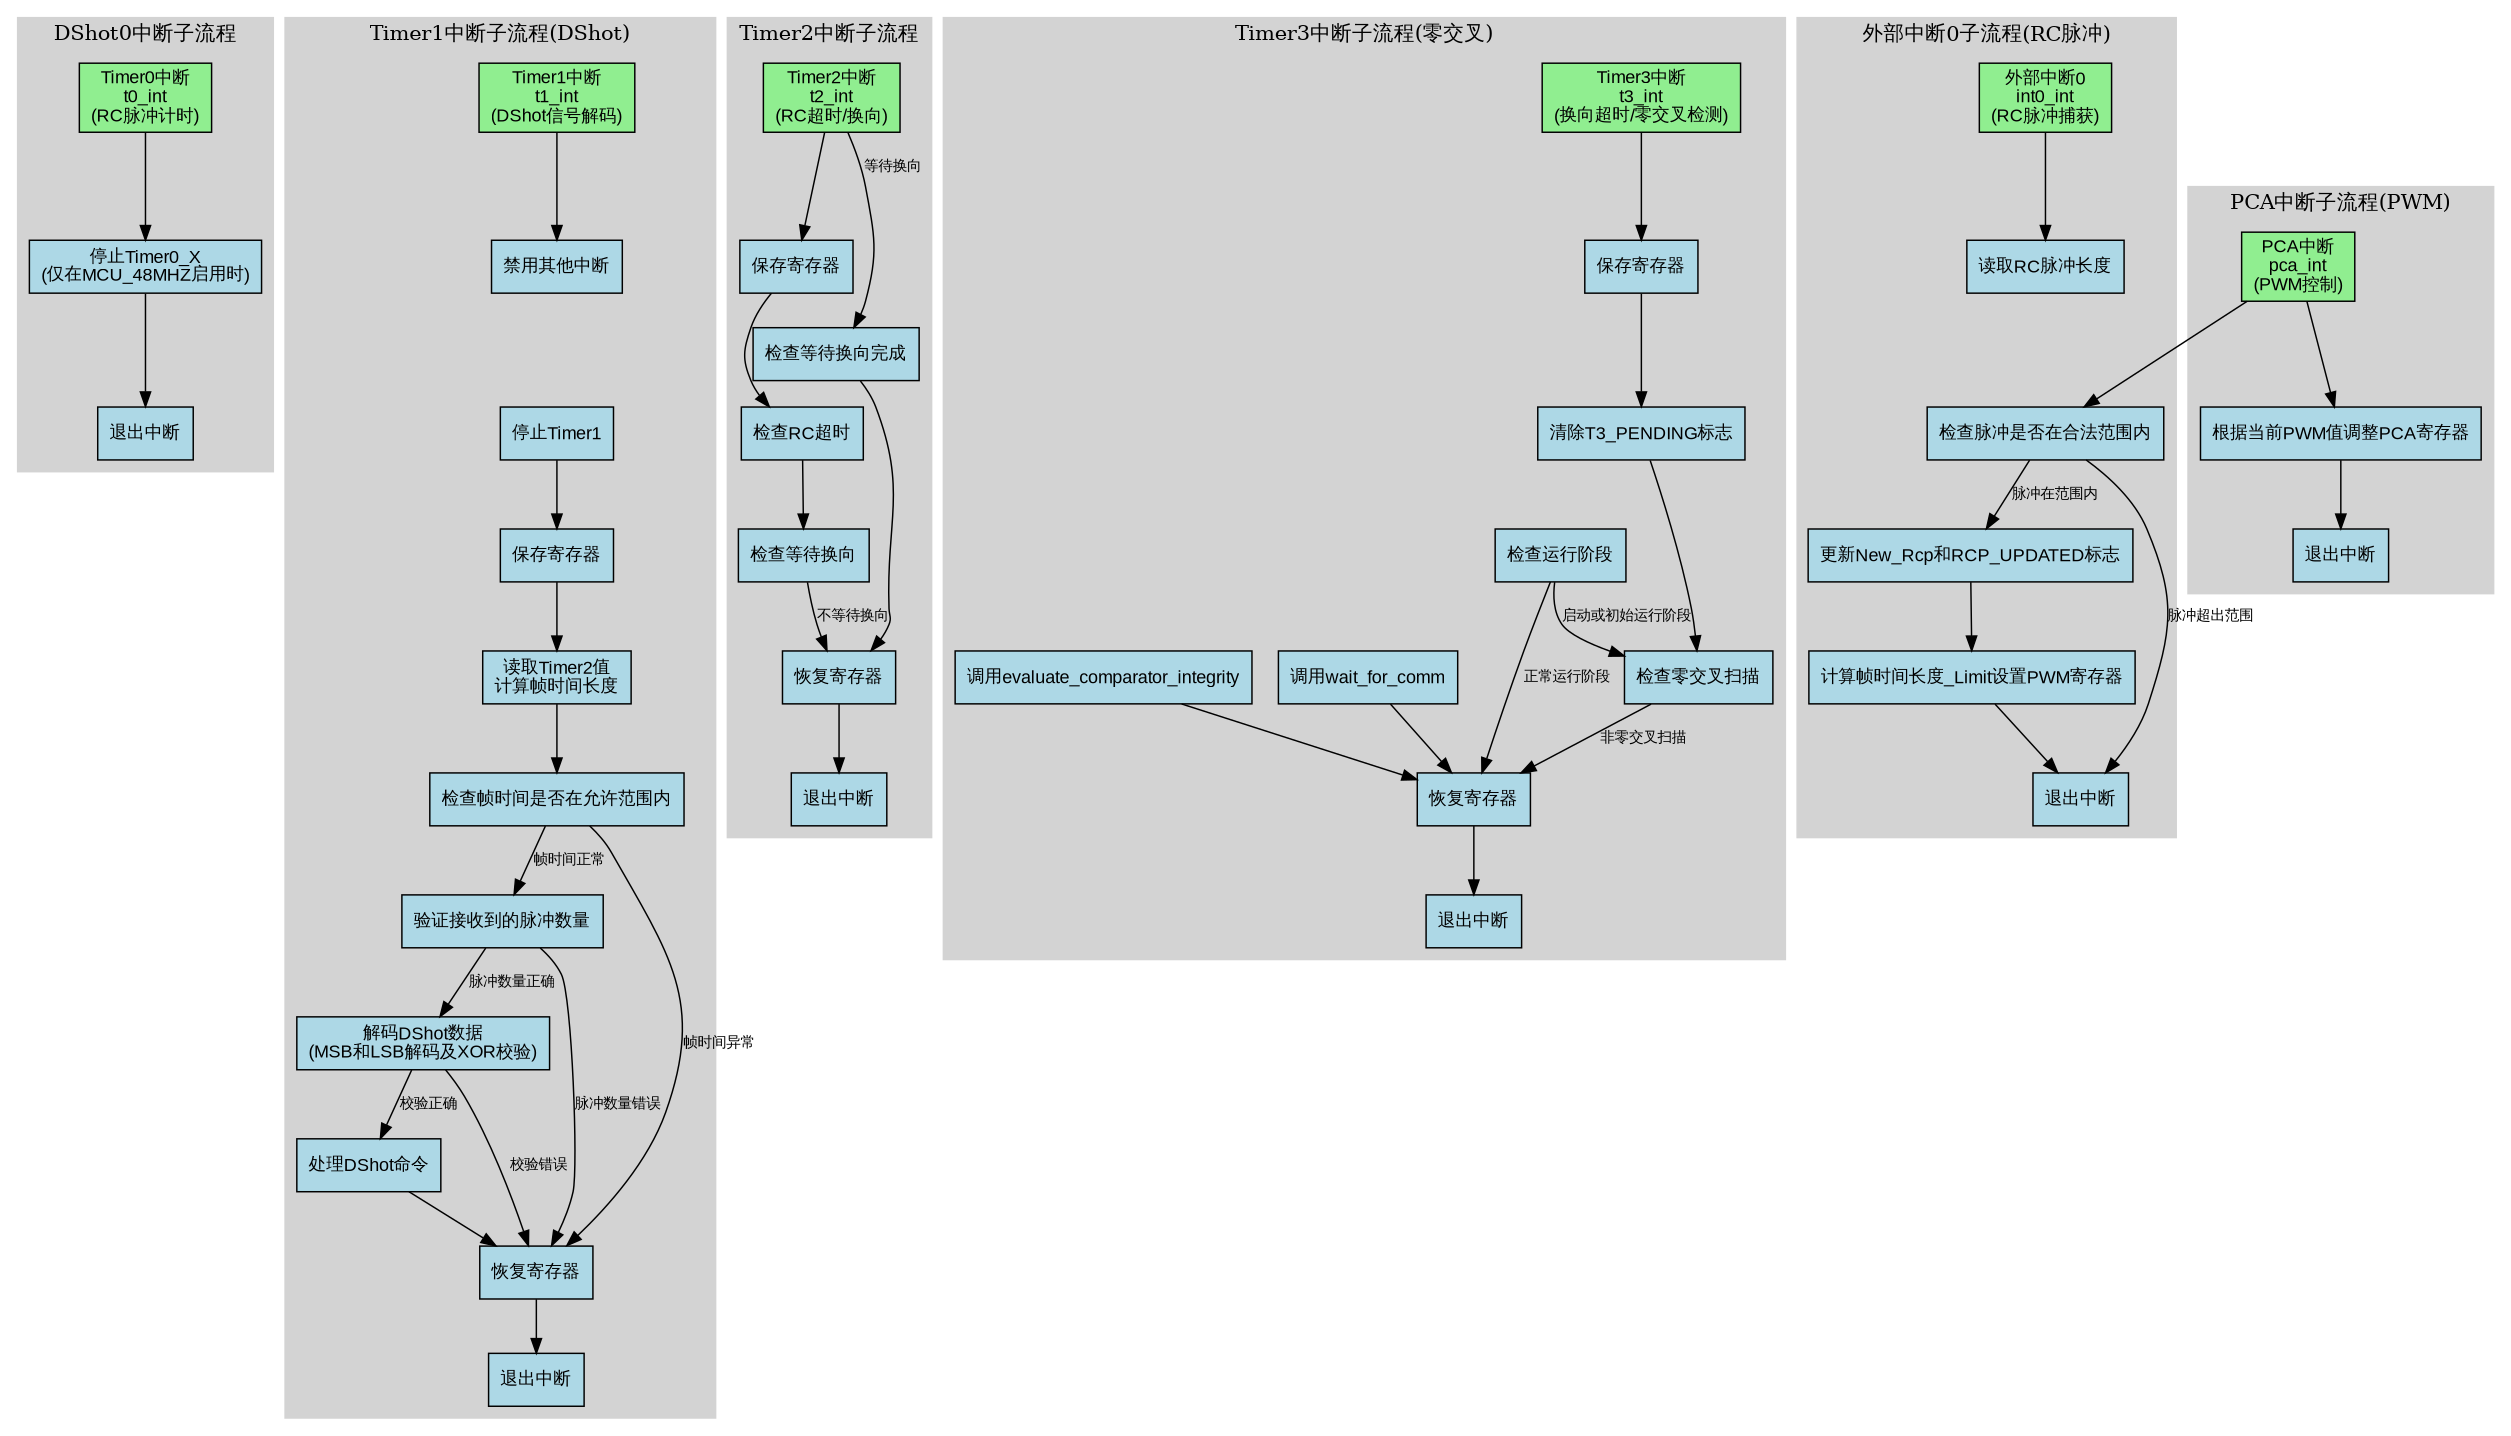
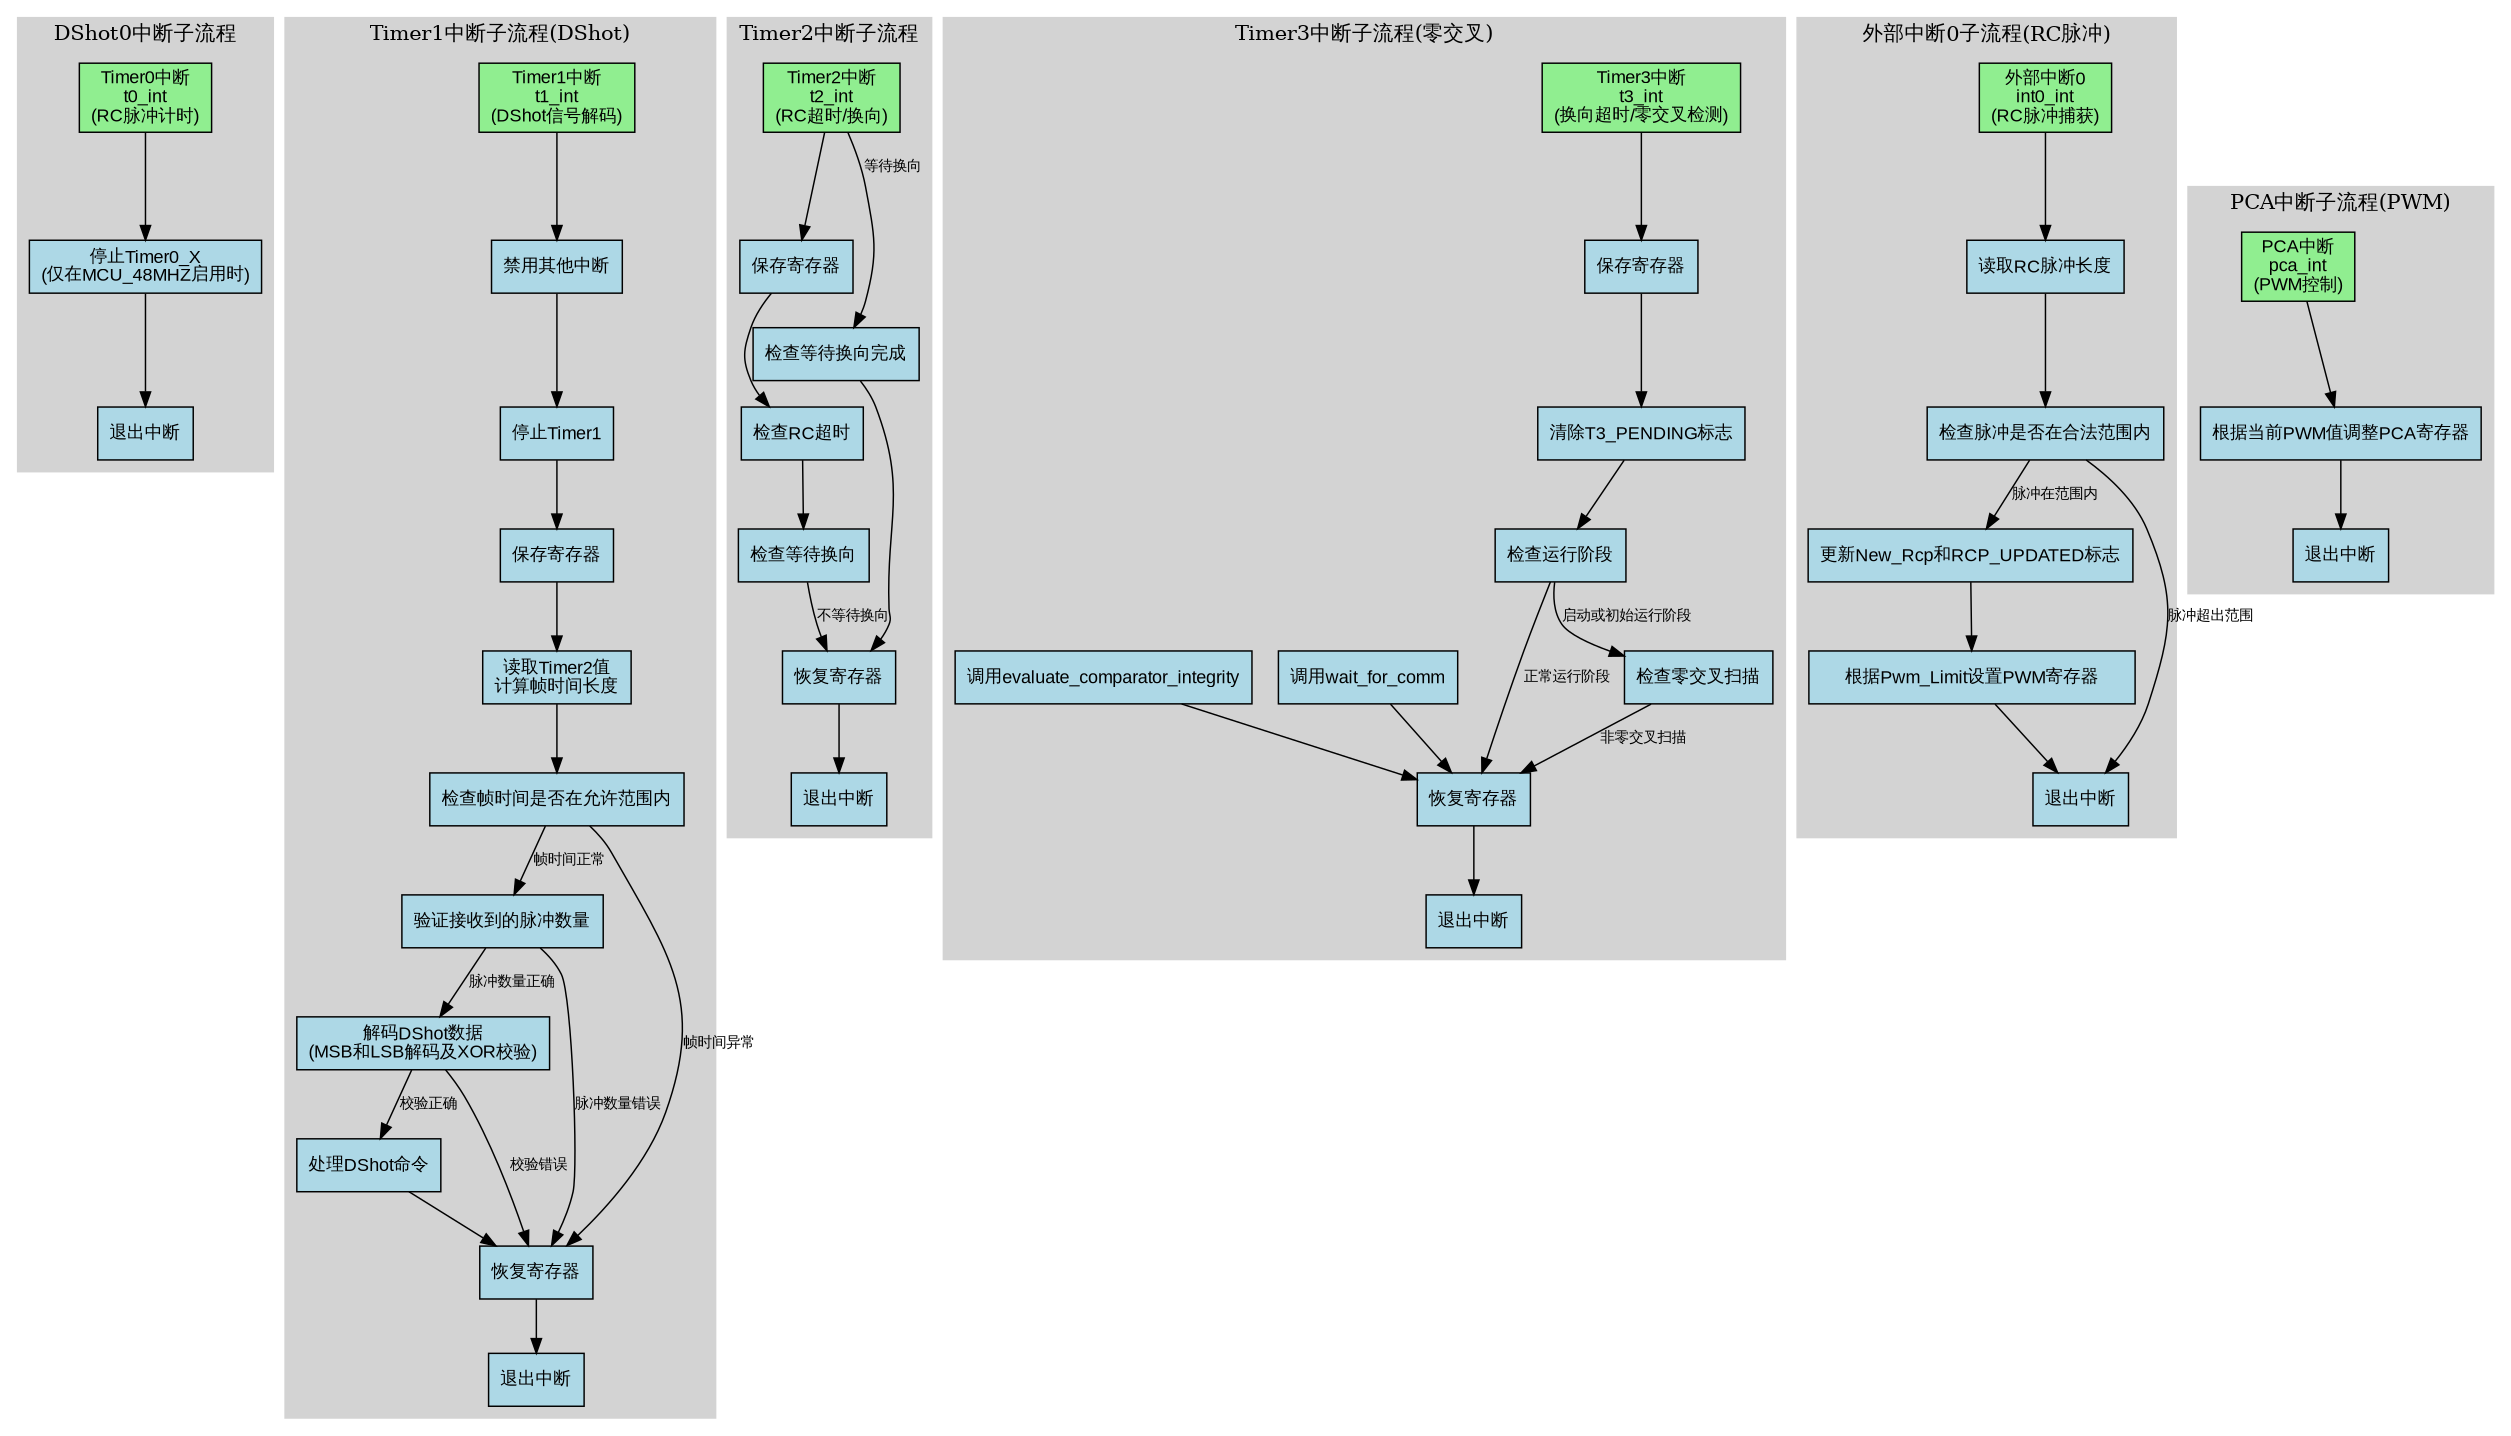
none -> (557, 343)
(2164, 355) -> (2045, 343)
(1677, 547) -> (1605, 488)
(1972, 677) -> (1972, 677)
